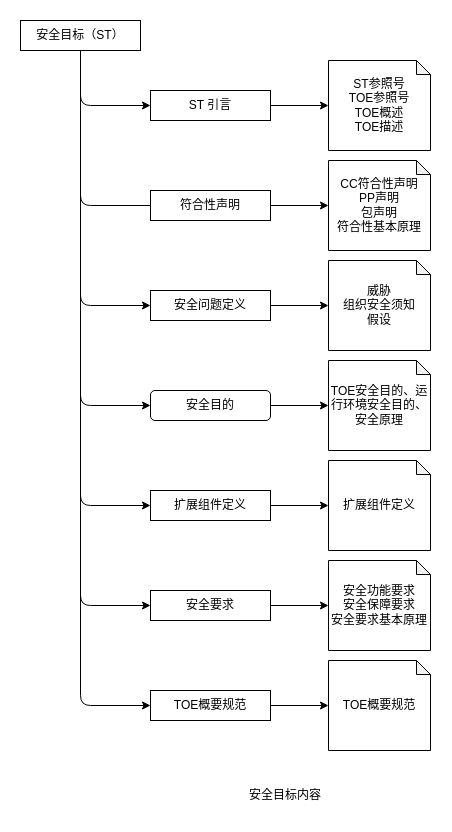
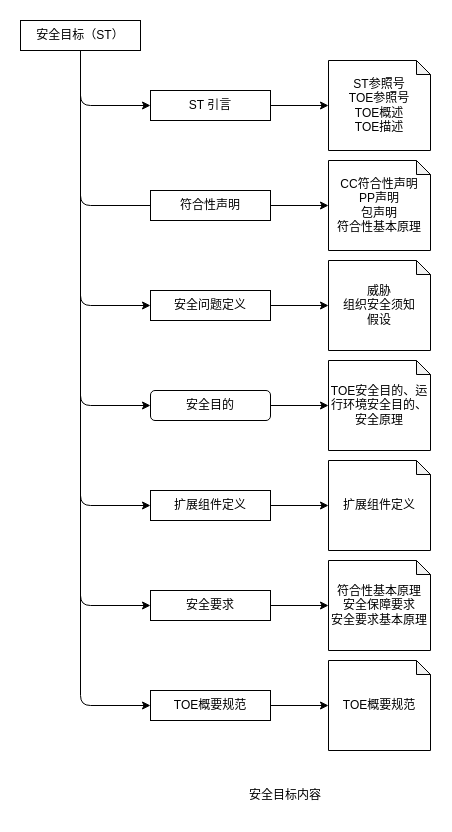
(380, 606) -> (380, 606)
